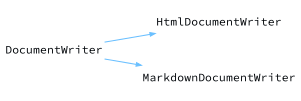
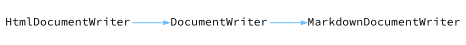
(127, 38) -> (148, 23)
